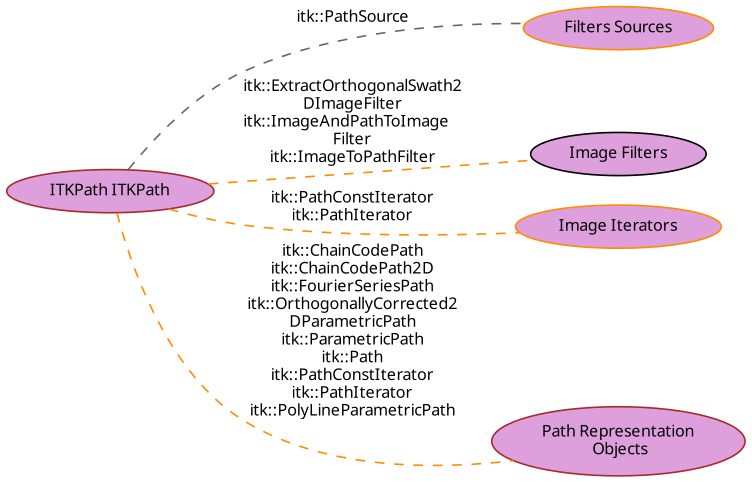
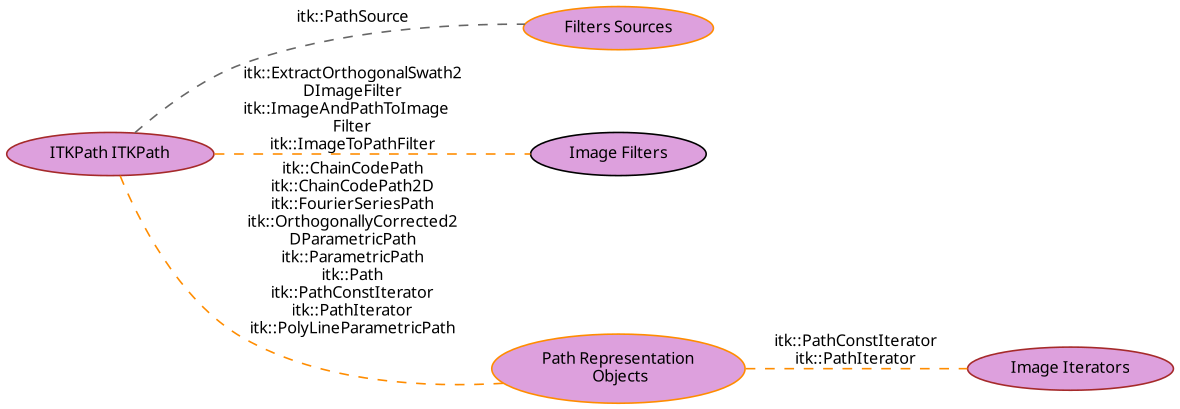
(618, 227) -> (1071, 369)
(343, 233) -> (857, 369)
(618, 441) -> (618, 369)
